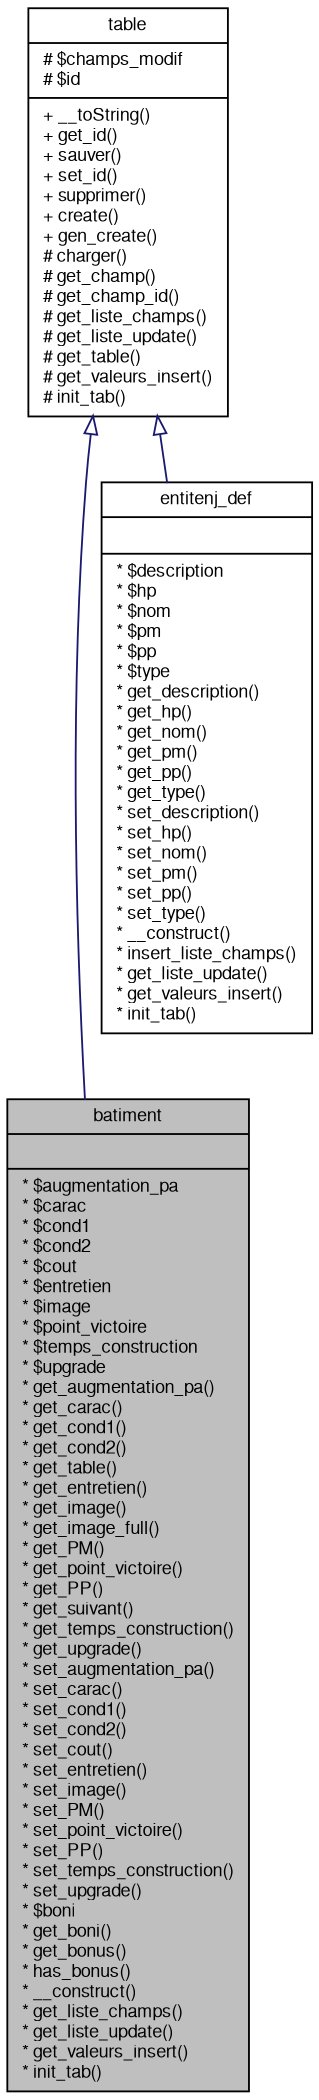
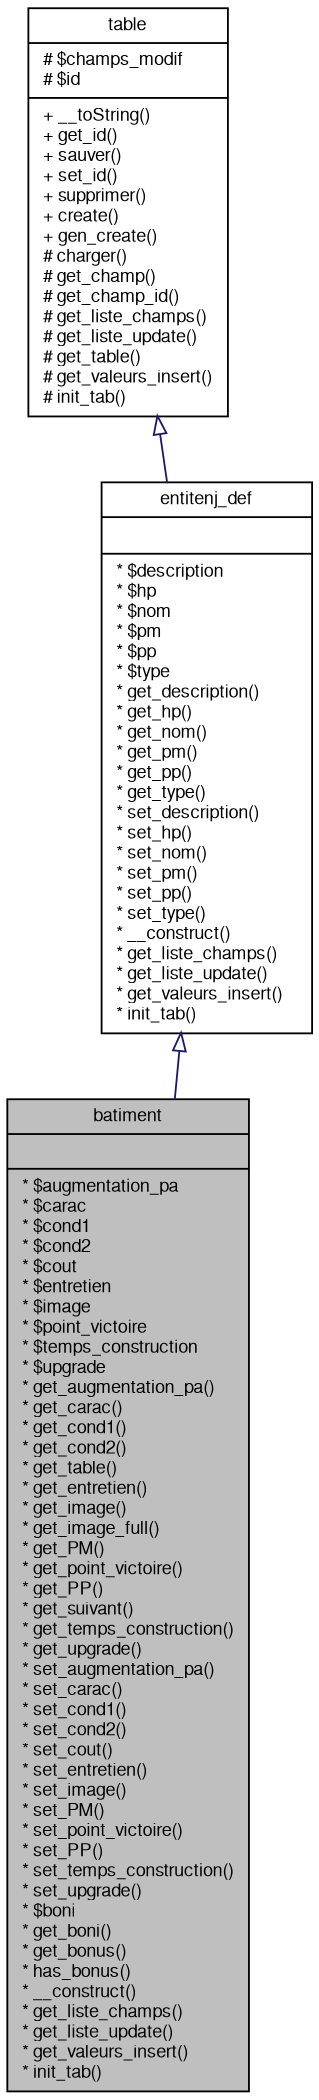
(76, 767) -> (177, 1076)
(207, 954) -> (197, 954)
